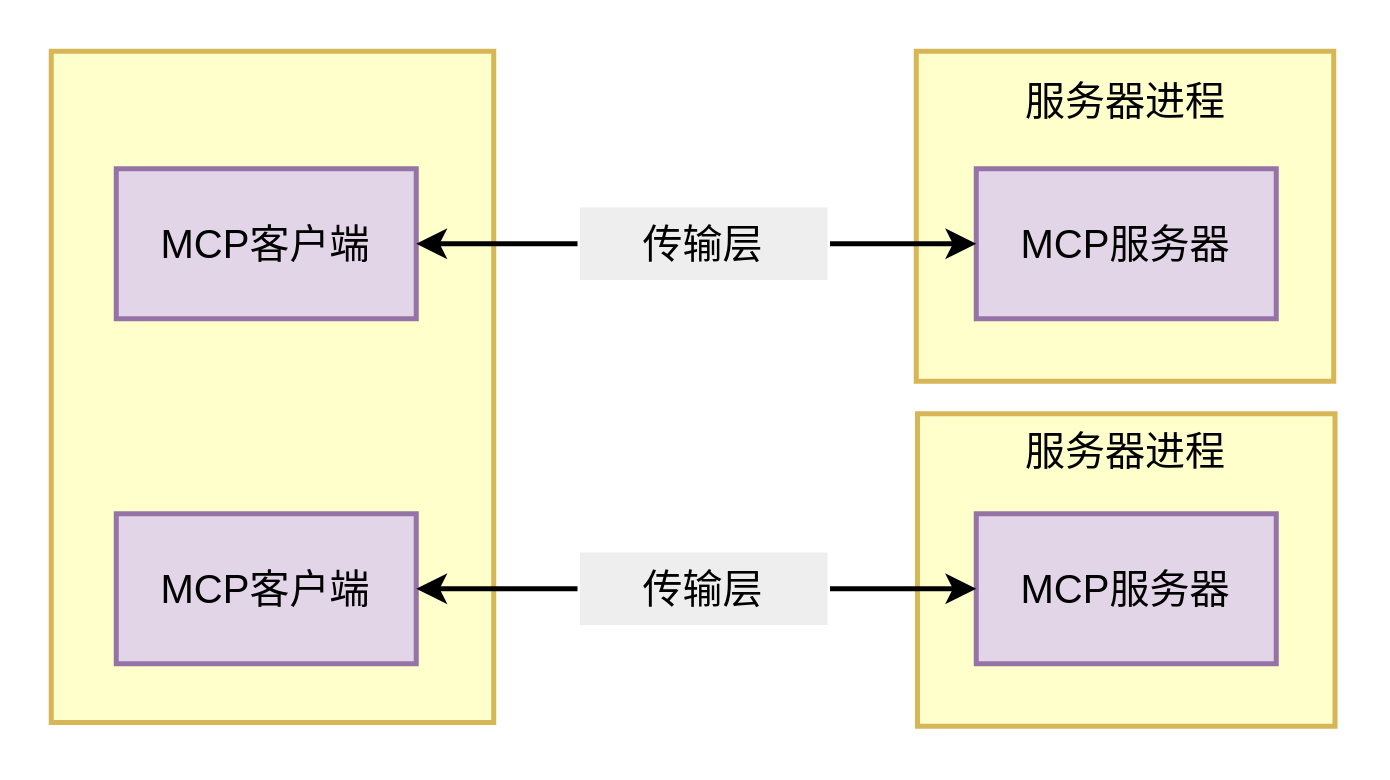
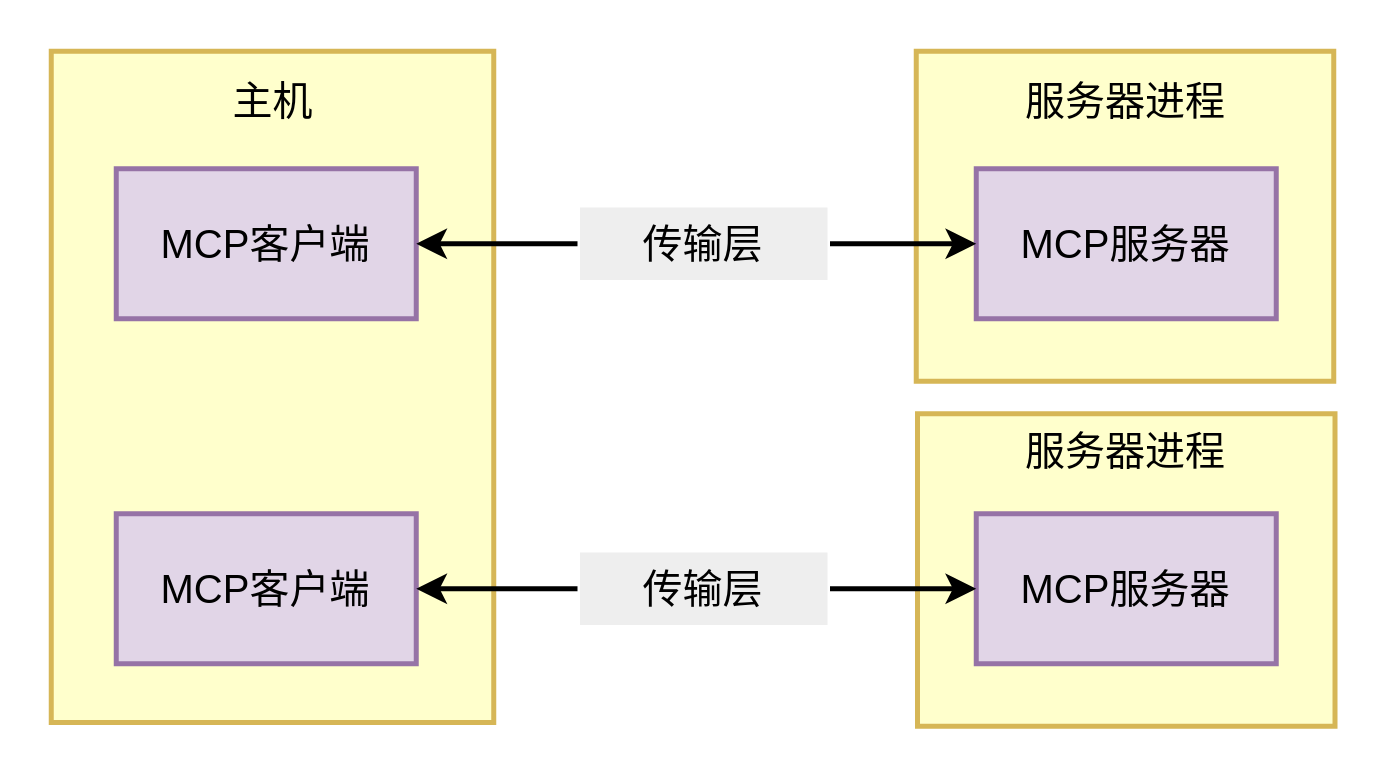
none -> (273, 101)
